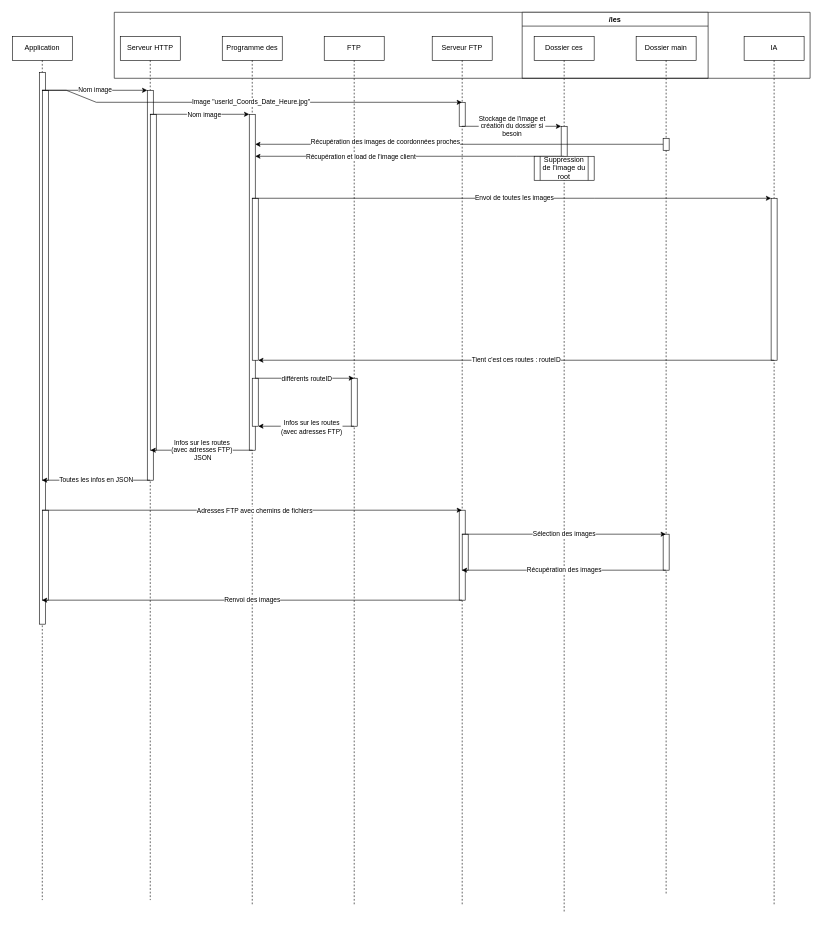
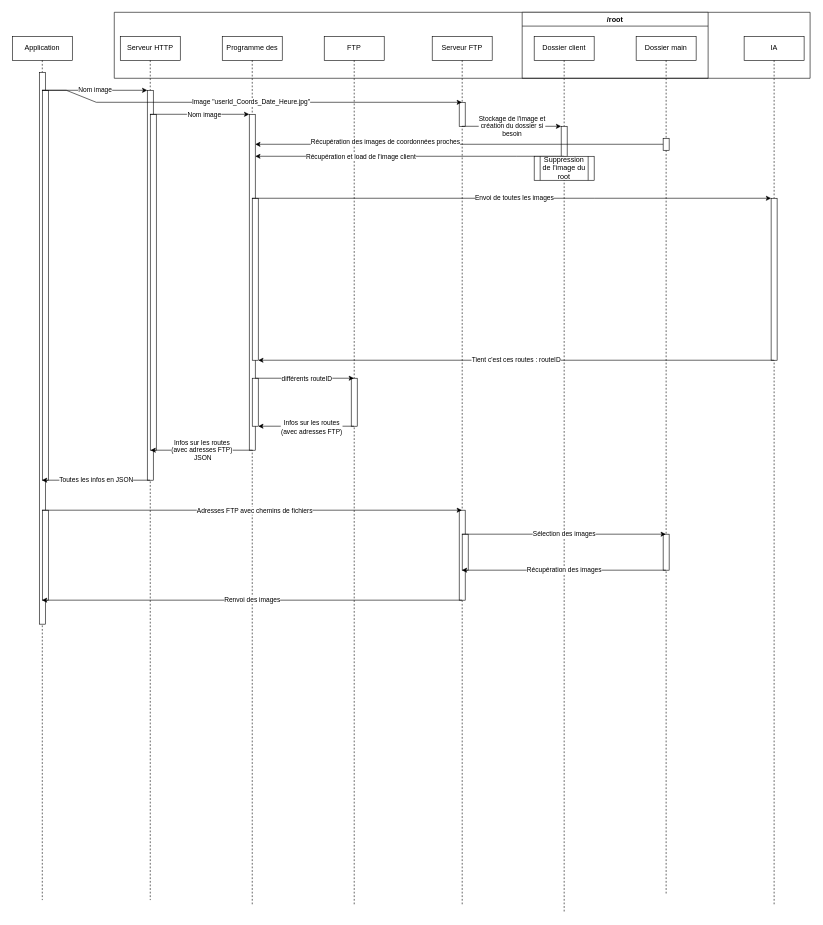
(615, 20) -> (615, 20)
(564, 48) -> (564, 48)
